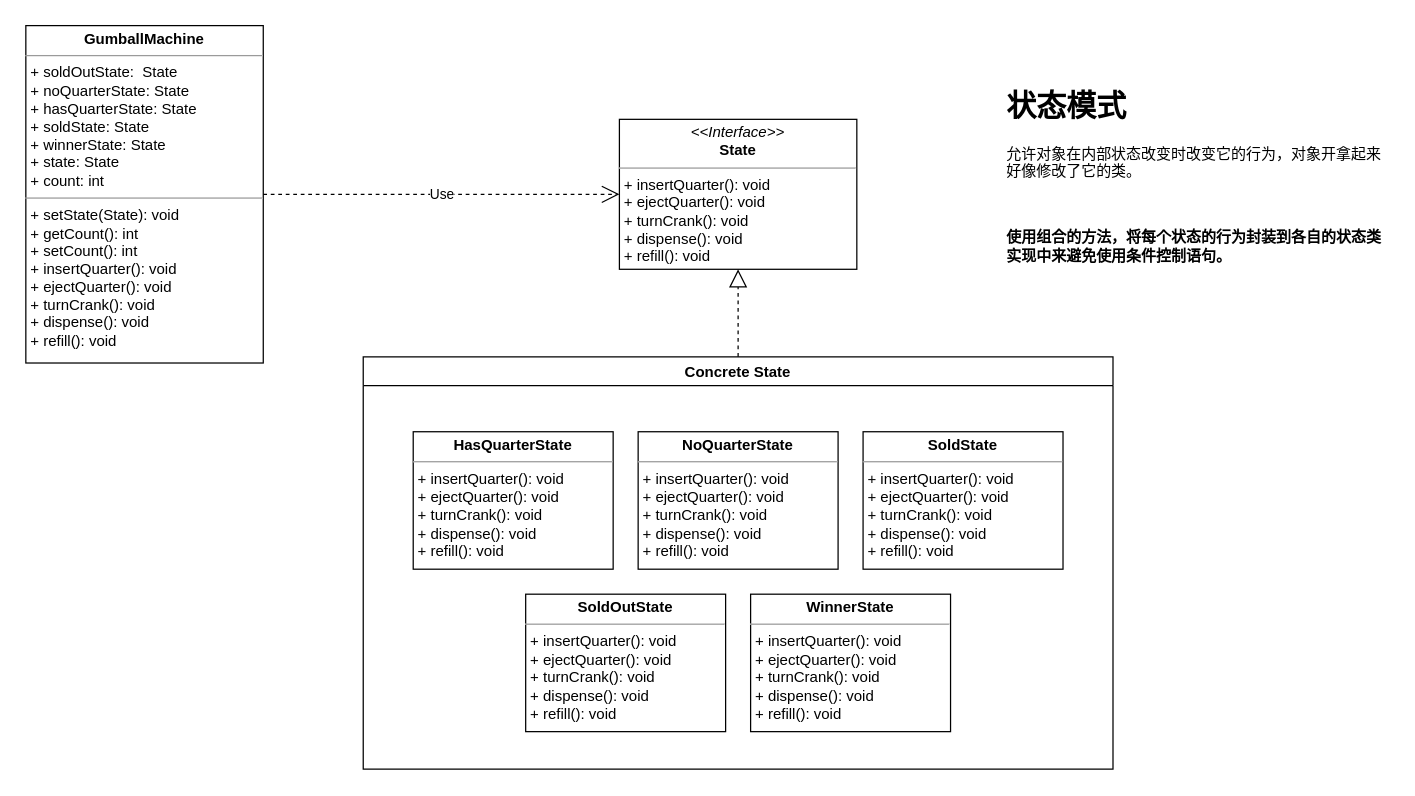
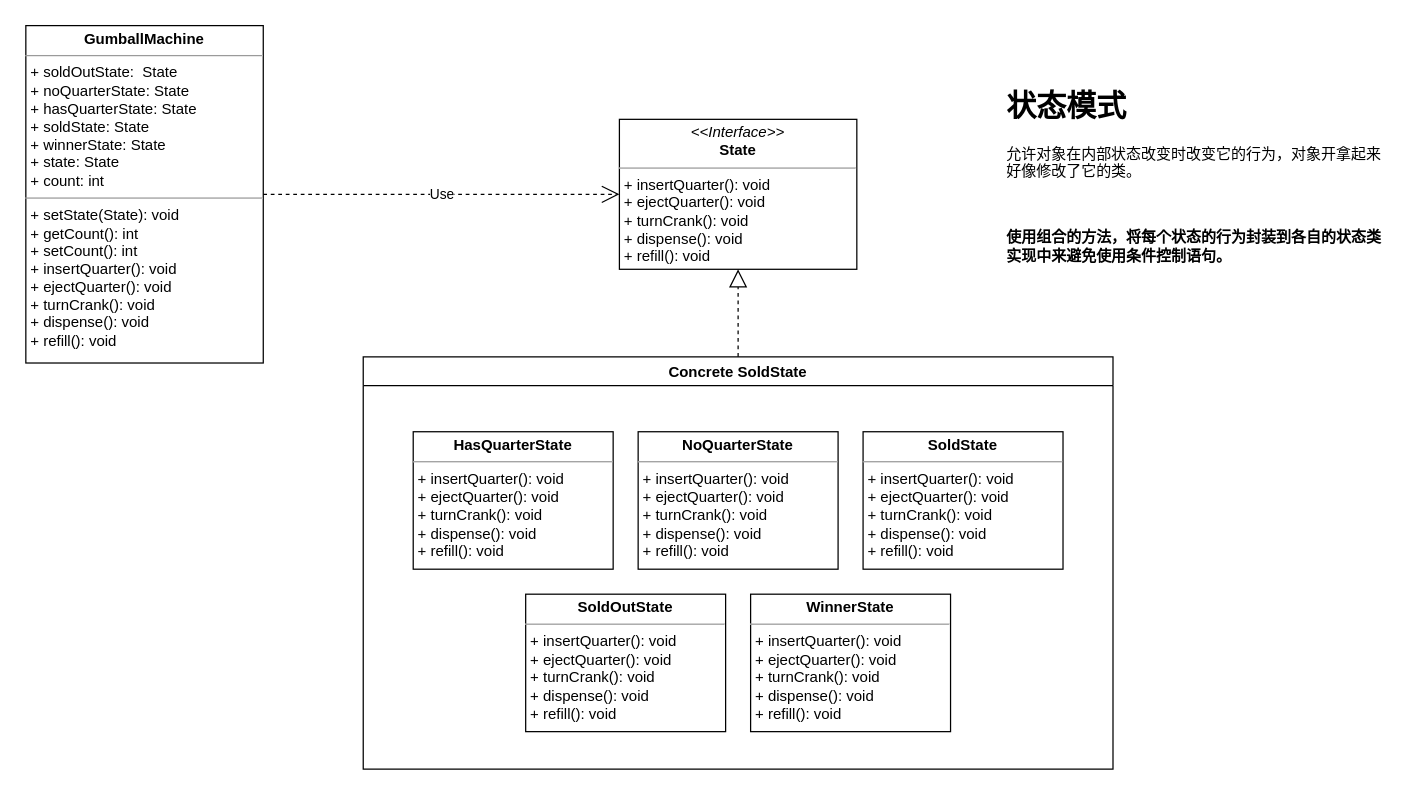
(738, 372) -> (738, 372)
